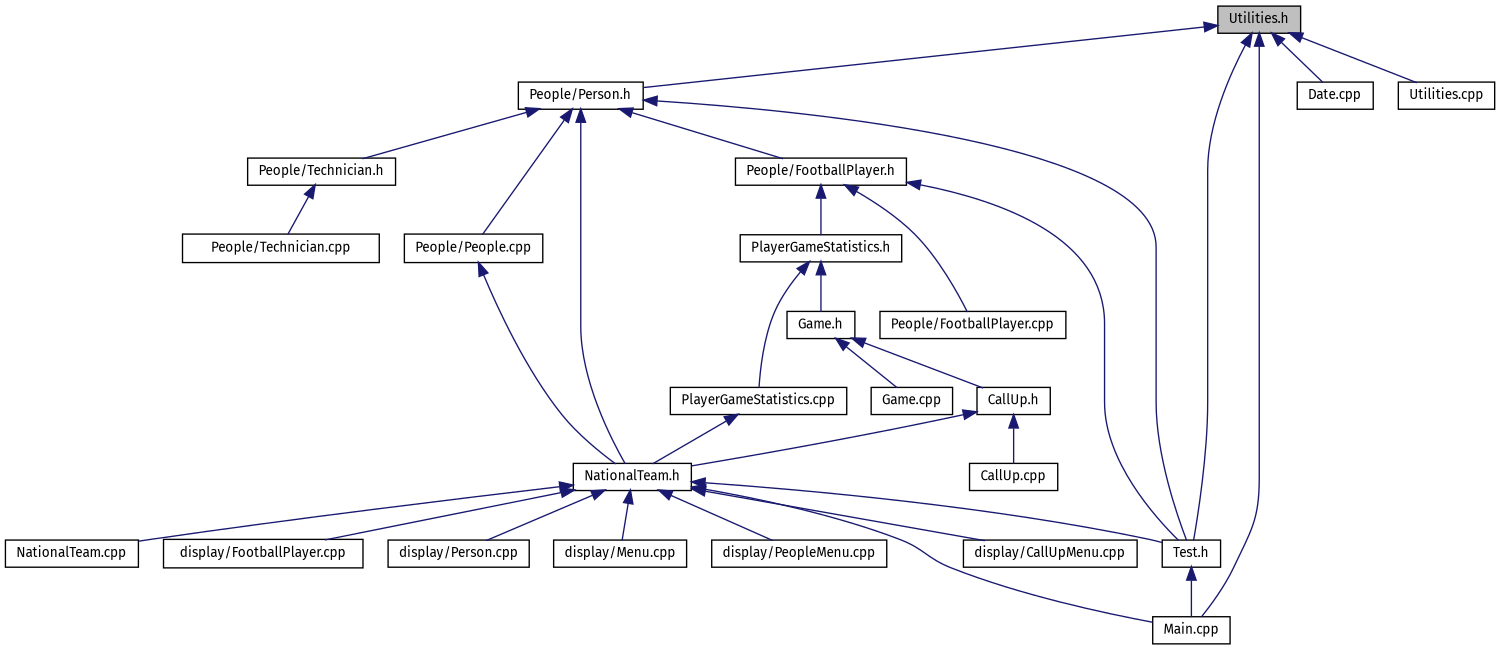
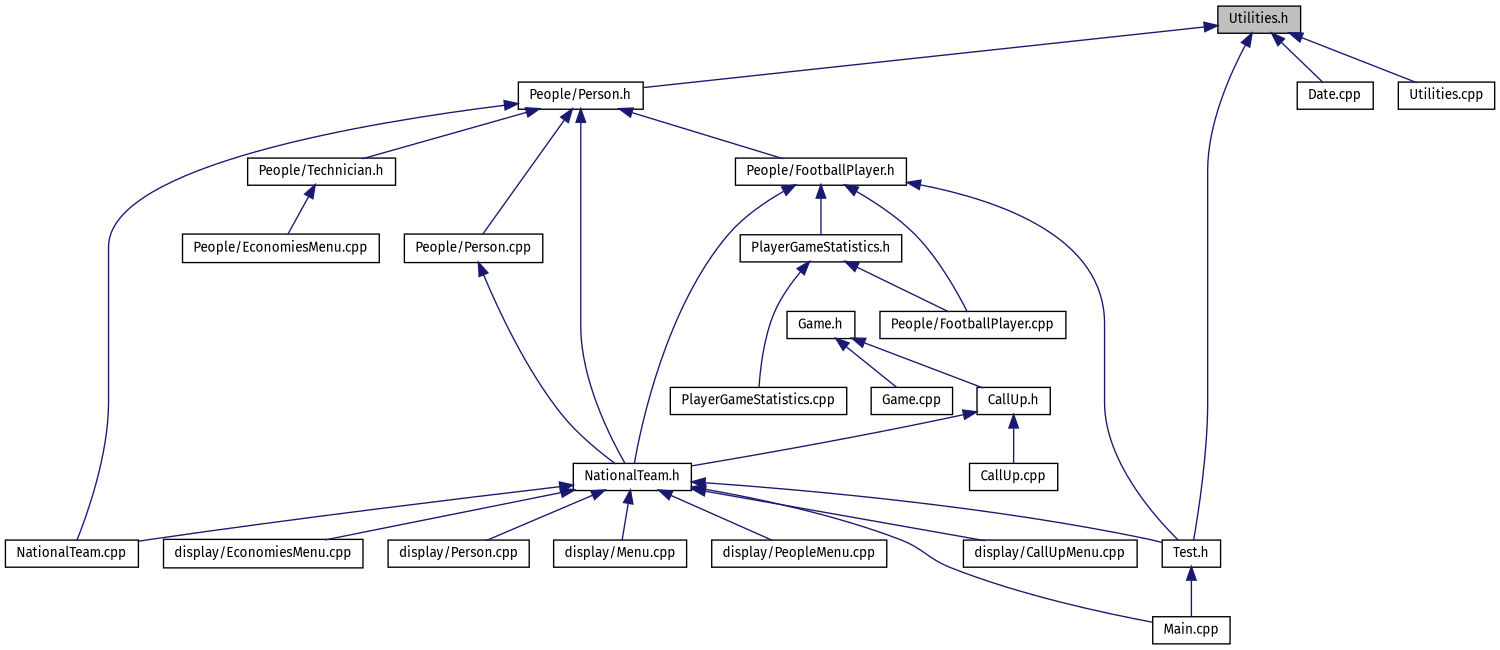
(1069, 170) -> (150, 194)
(281, 248) -> (281, 248)
(474, 248) -> (474, 248)
(821, 293) -> (903, 290)
(1259, 339) -> none
(689, 442) -> (681, 311)
(263, 554) -> (263, 554)
